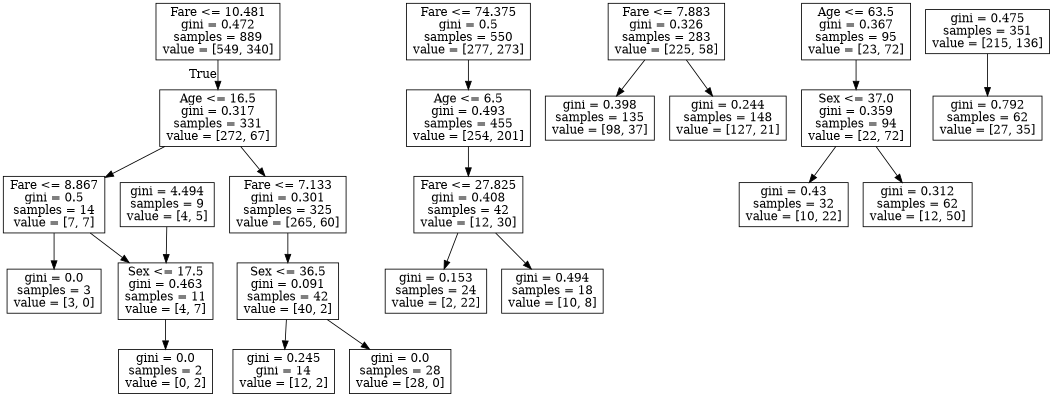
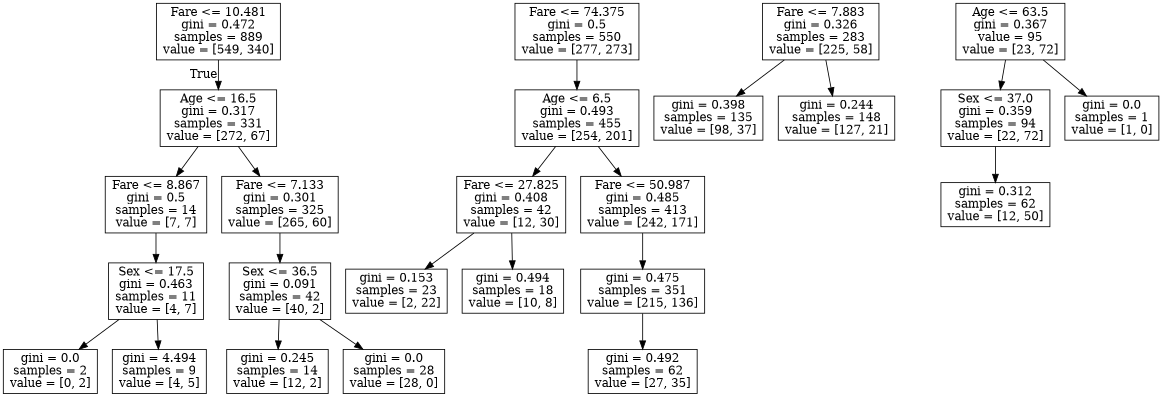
(856, 32) -> (1010, 32)
(988, 118) -> (643, 371)
none -> (1112, 118)
none -> (643, 205)
(794, 205) -> none
(167, 241) -> (158, 330)
(54, 291) -> none
(436, 291) -> (396, 291)
(284, 371) -> (277, 371)
